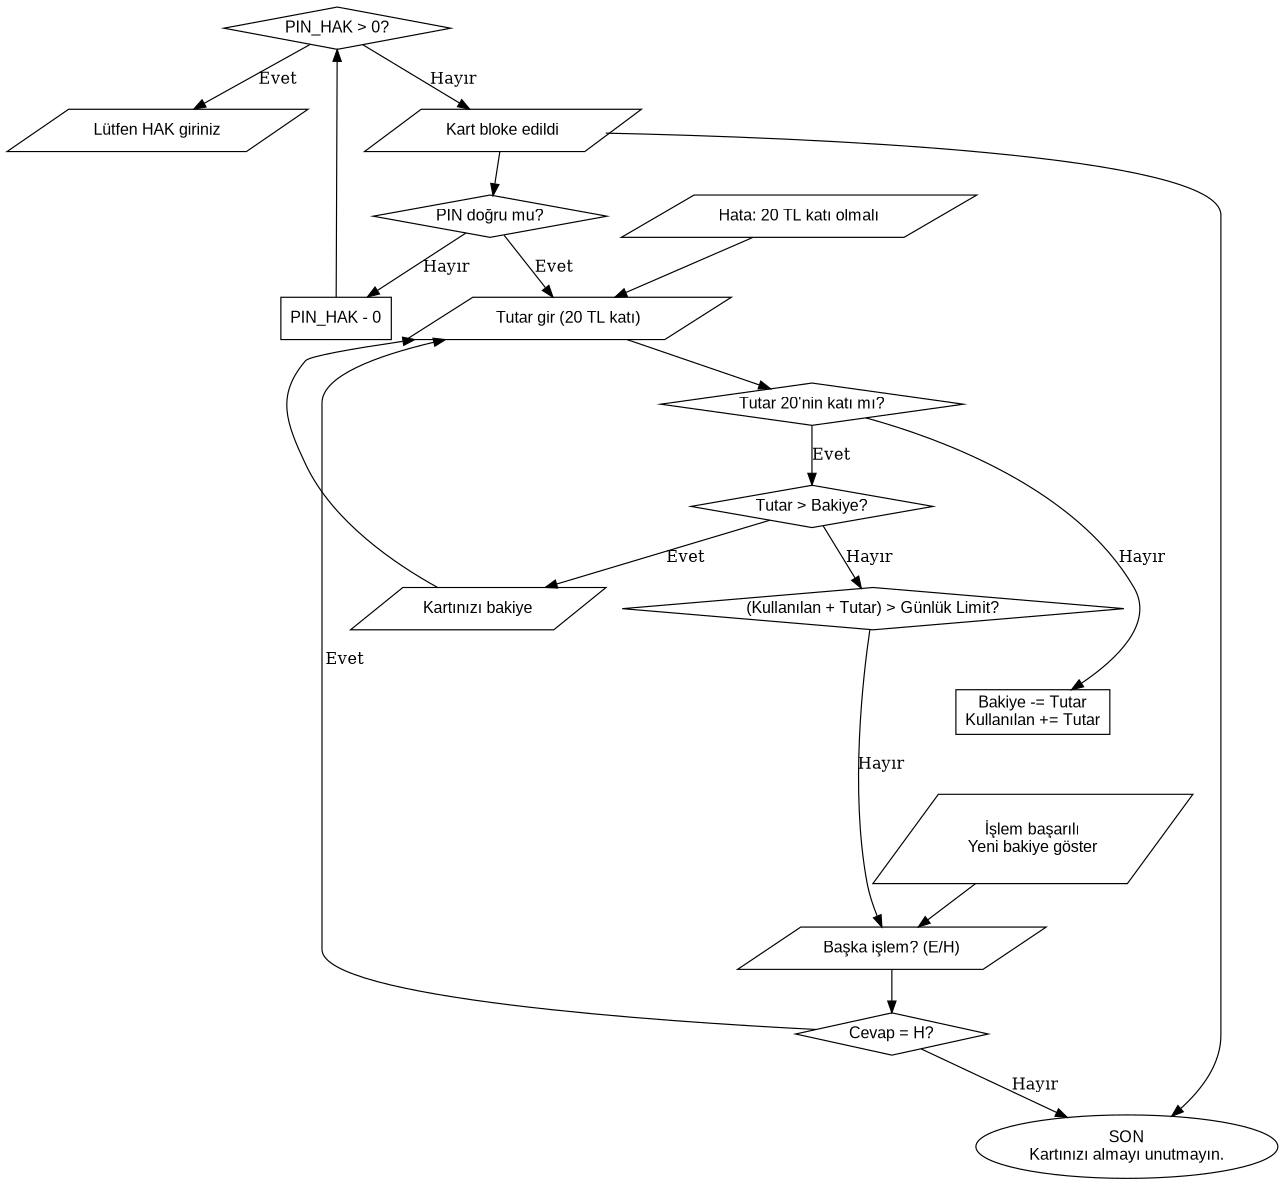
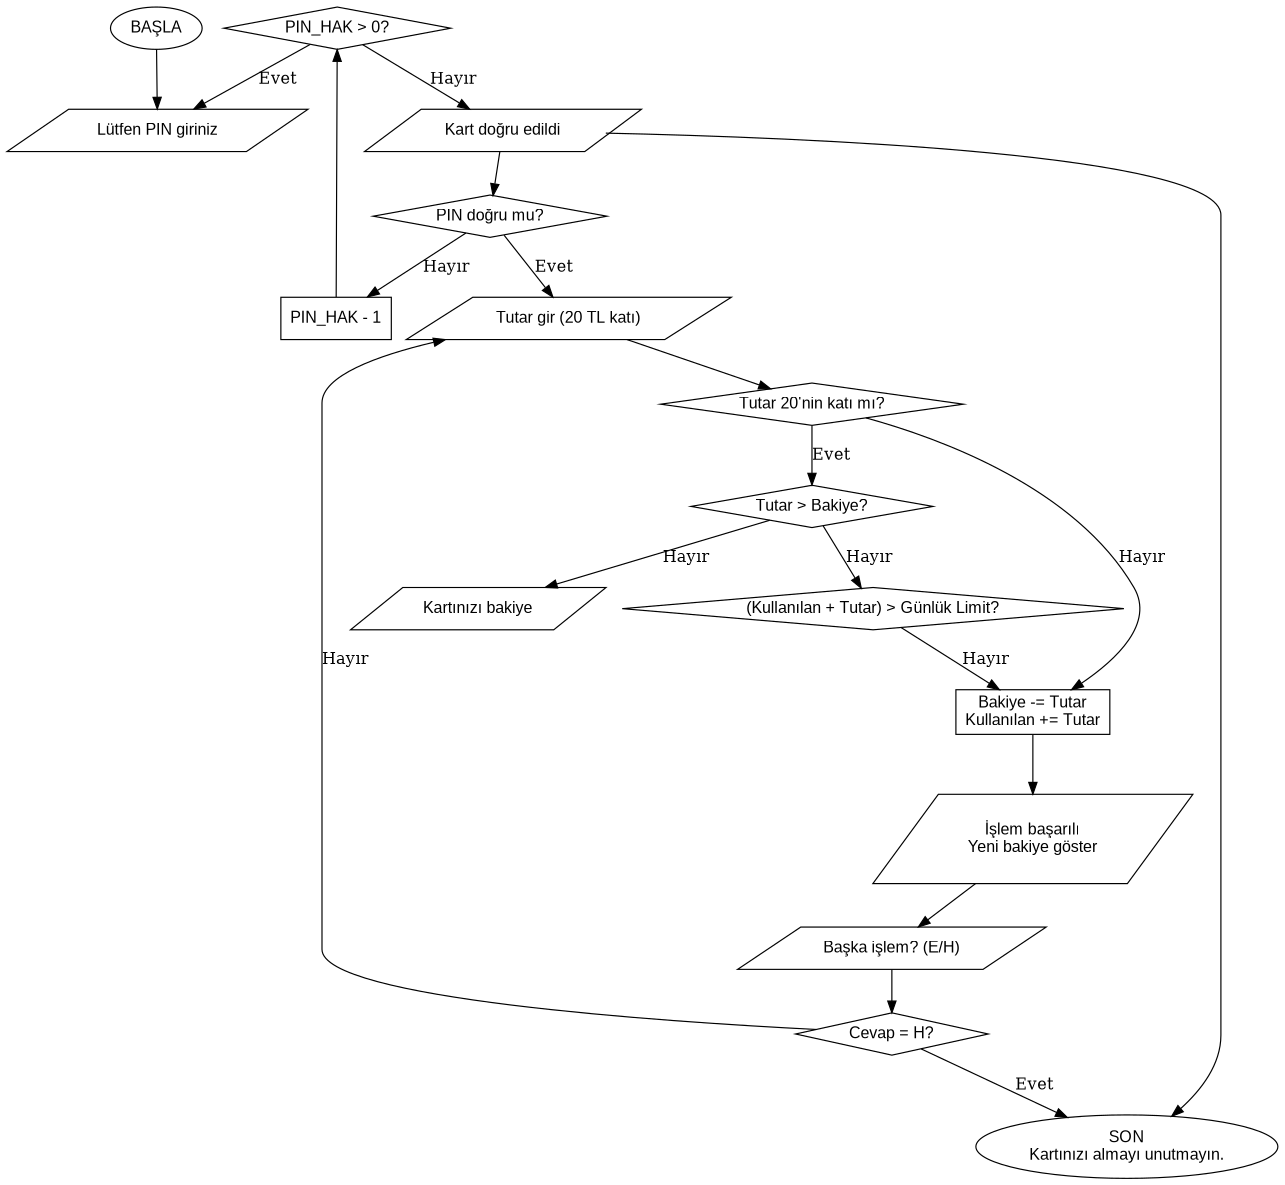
none -> (156, 28)
(157, 130) -> (157, 130)
(503, 130) -> (503, 130)
(799, 216) -> none
(336, 318) -> (336, 318)
(300, 452) -> none
(686, 558) -> (686, 558)
(345, 660) -> (345, 660)
none -> (1033, 759)
(859, 774) -> (945, 656)
(1035, 1085) -> (1035, 1085)
